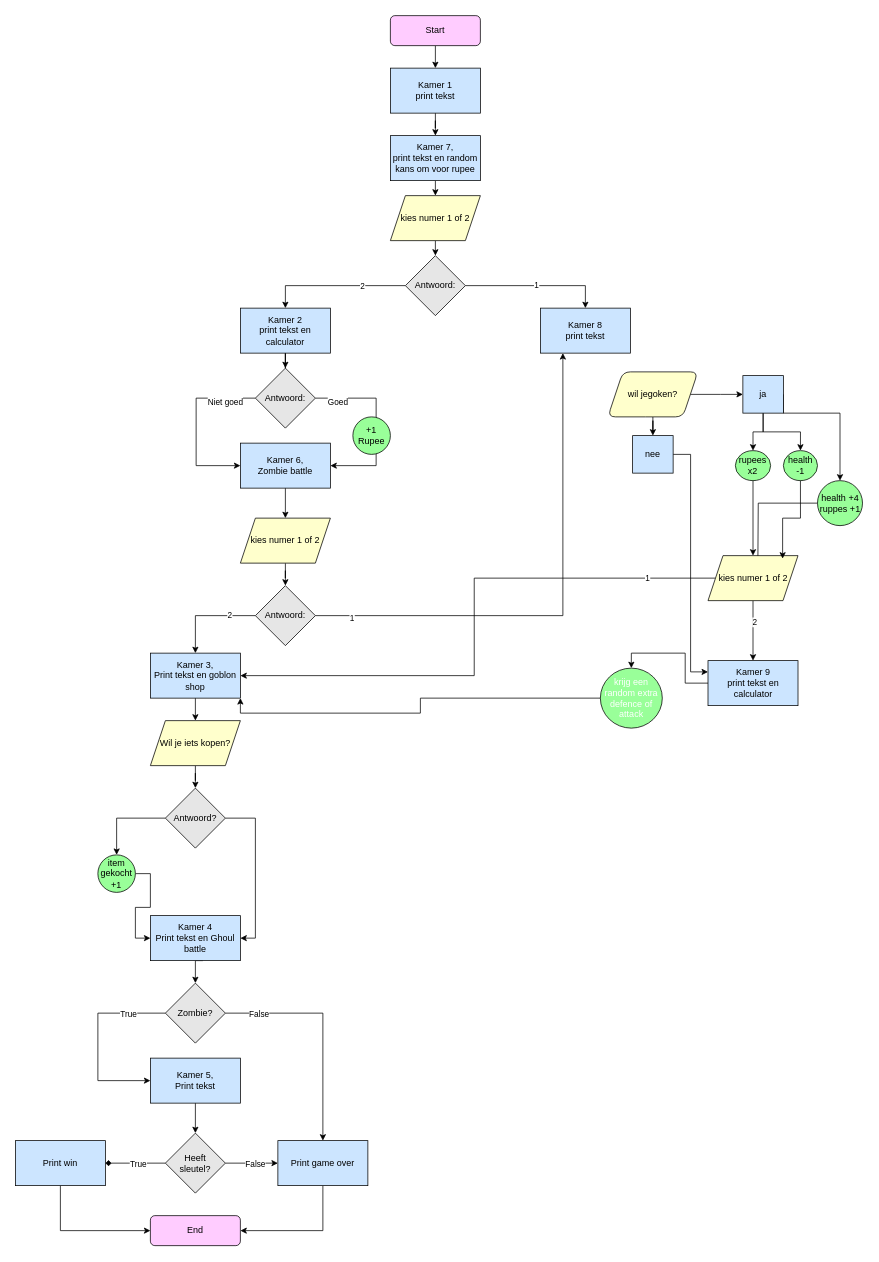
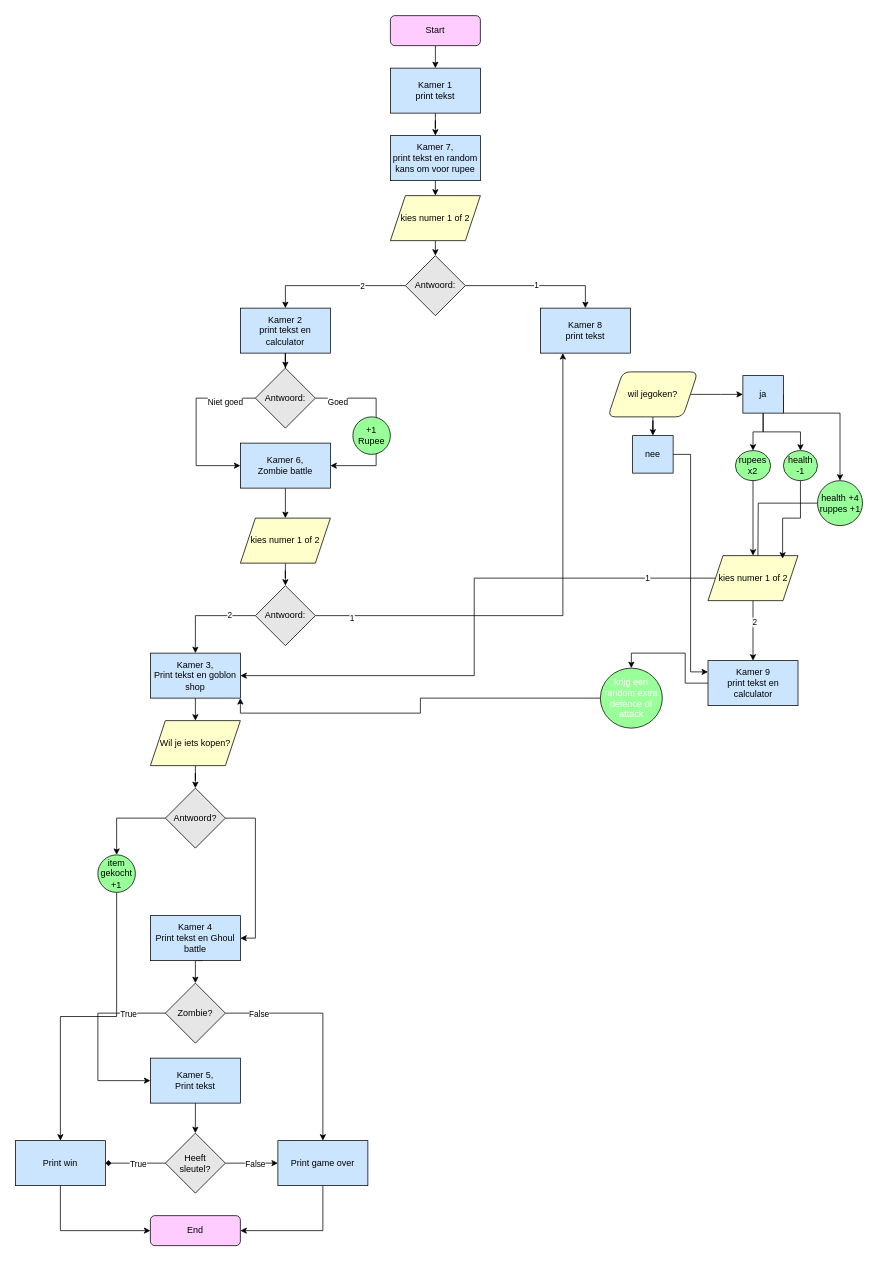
(147, 907) -> (92, 1016)
